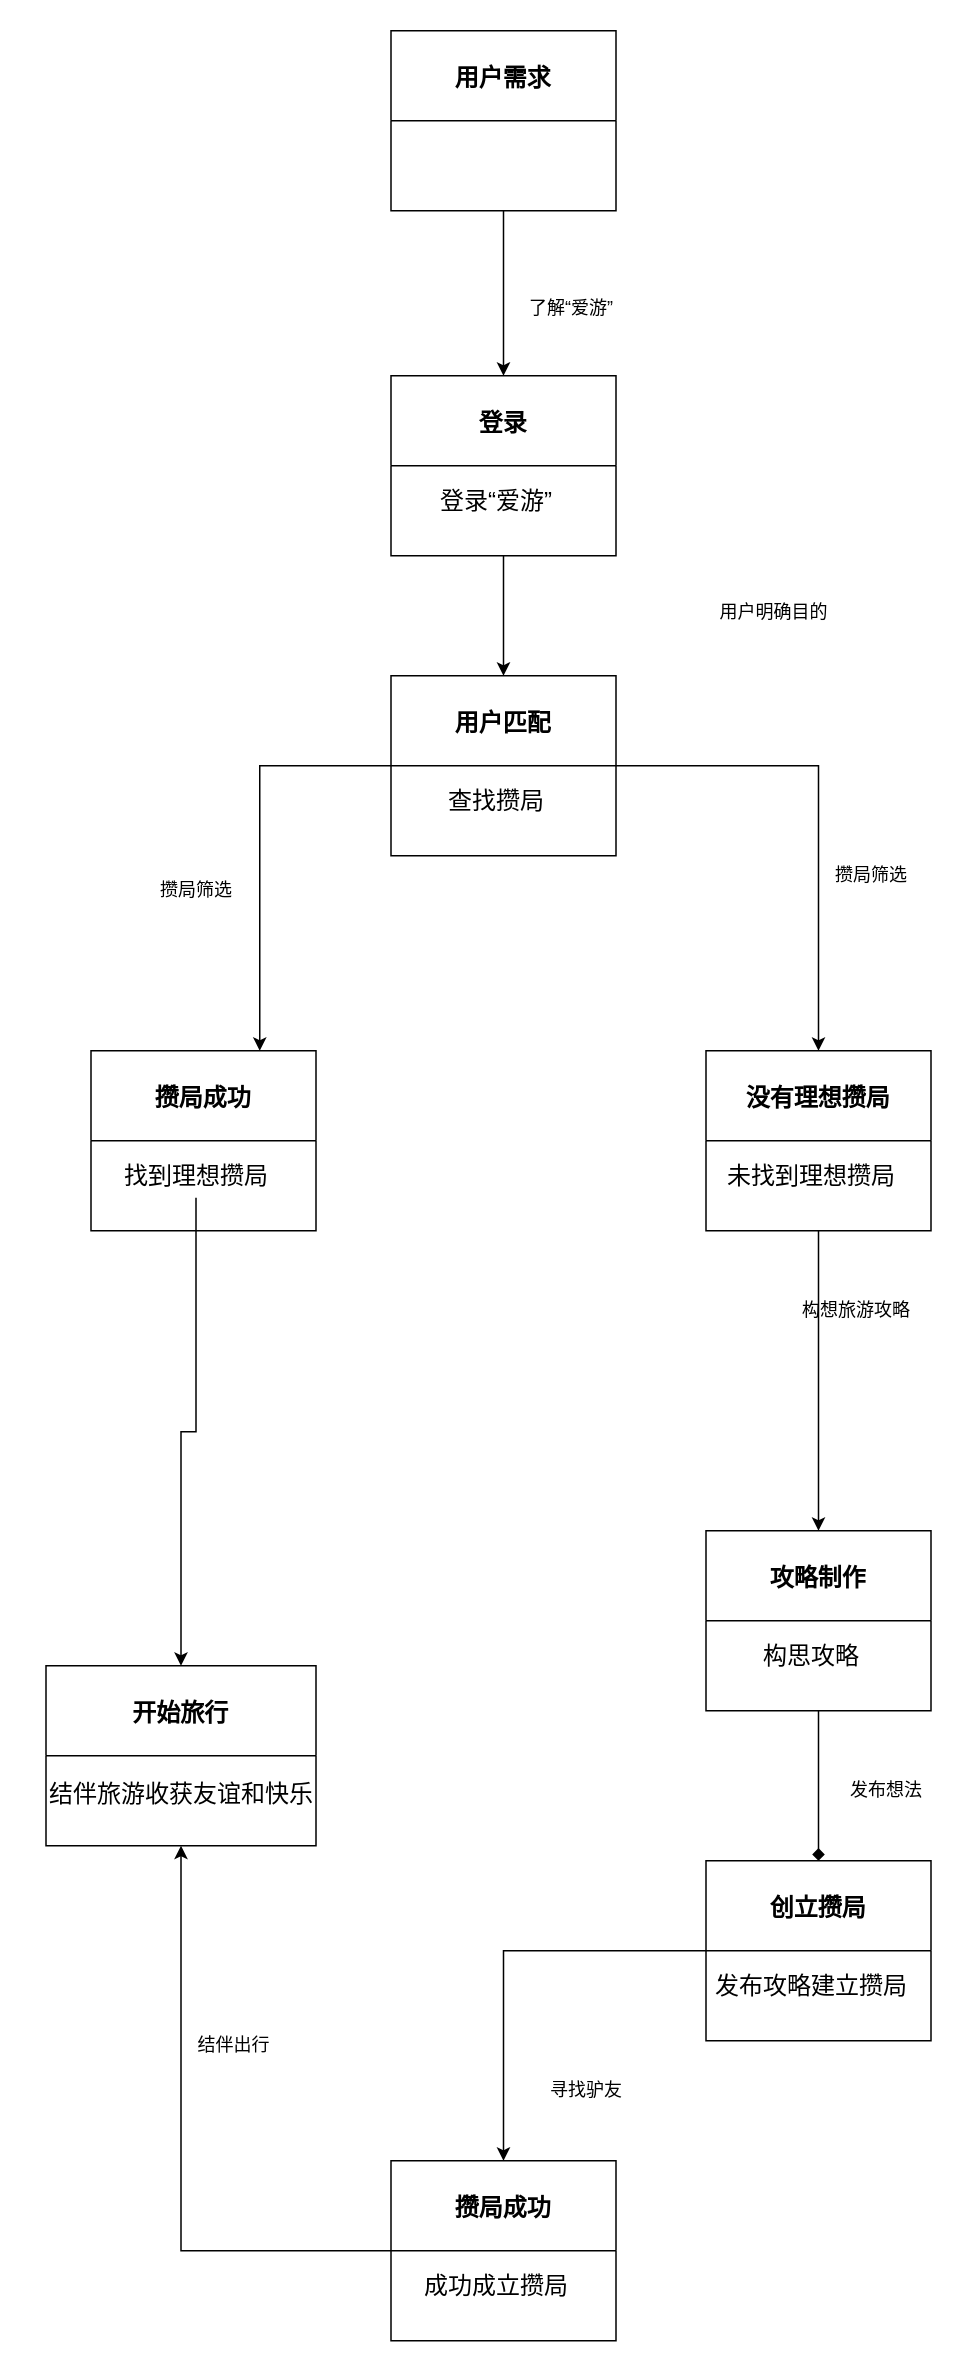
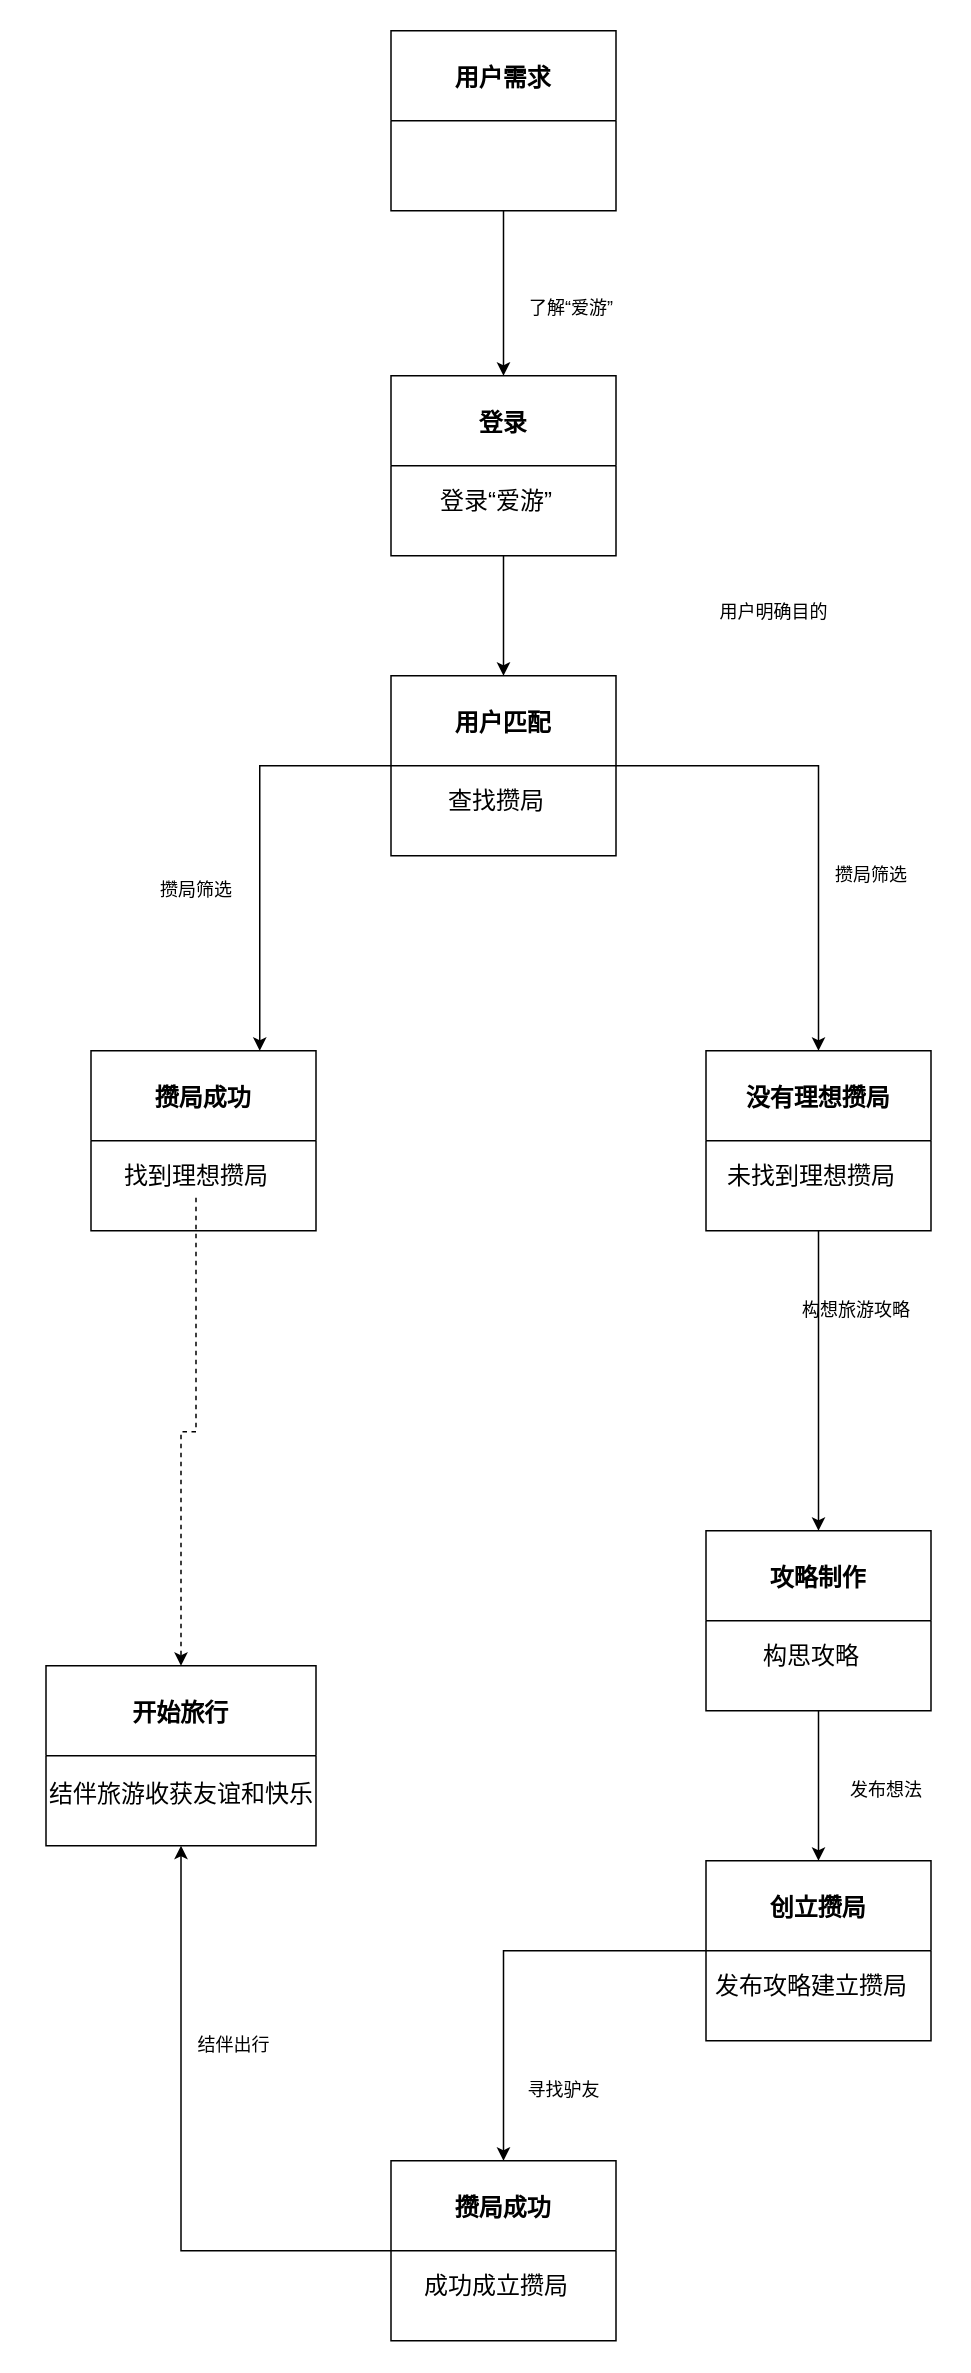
(195, 1432) -> (195, 1432)
(818, 1848) -> (818, 1849)
(586, 2090) -> (563, 2090)
